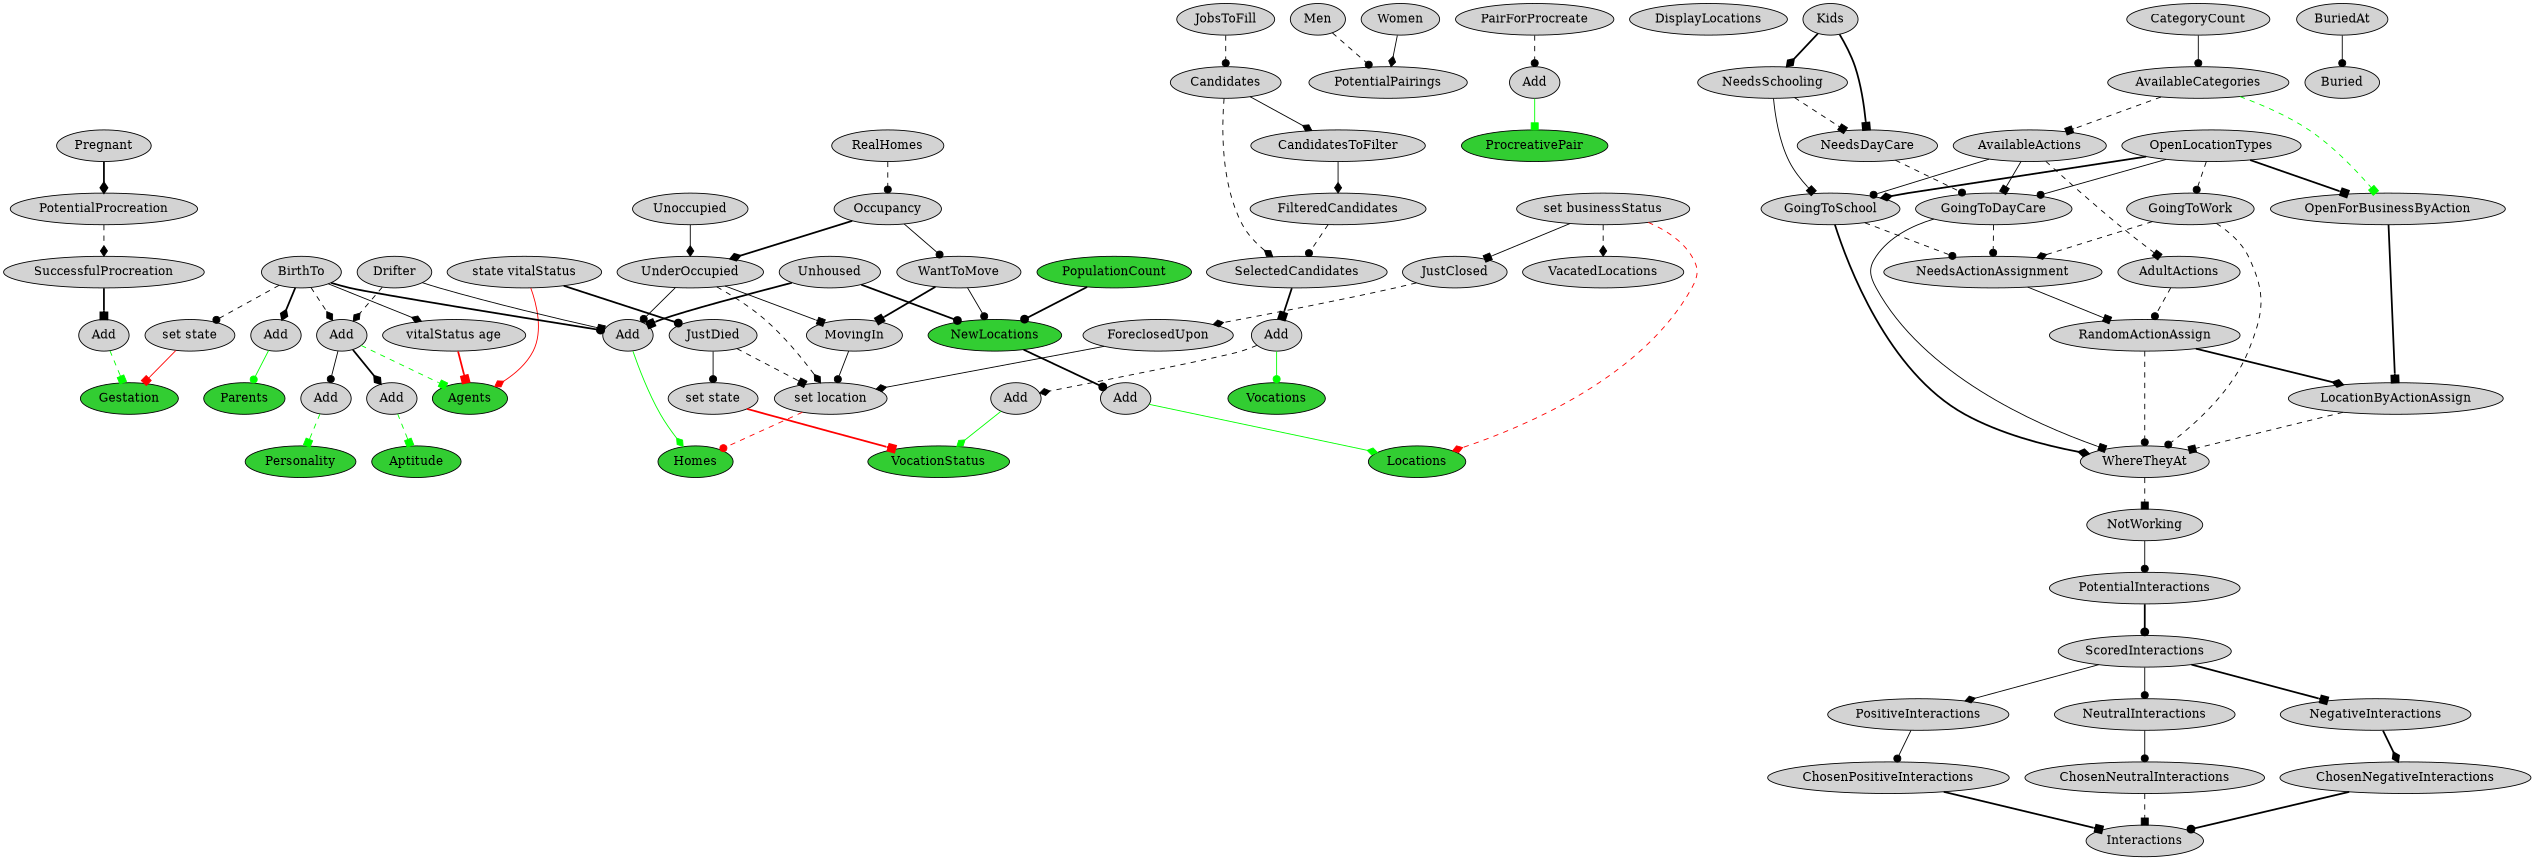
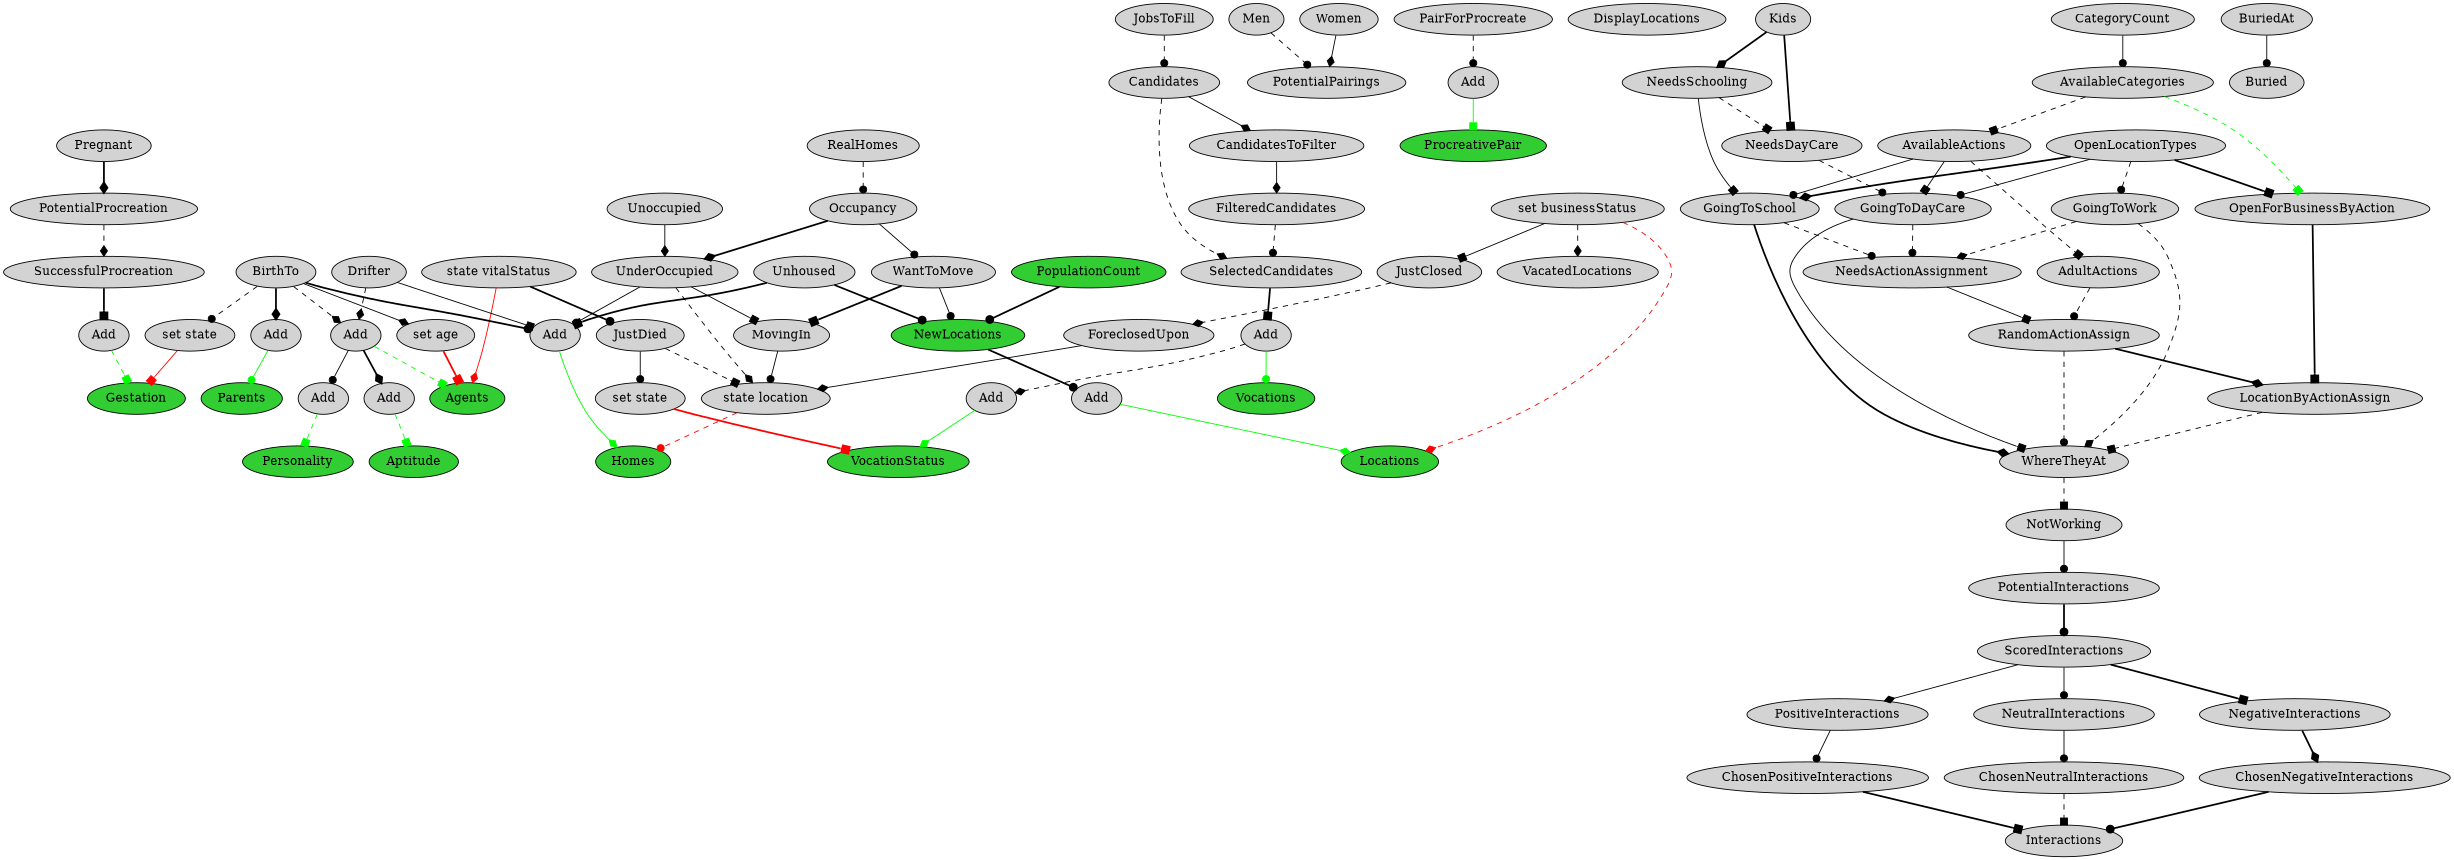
(454, 335) -> (436, 335)
(2253, 340) -> (2172, 339)
(831, 399) -> (766, 399)
